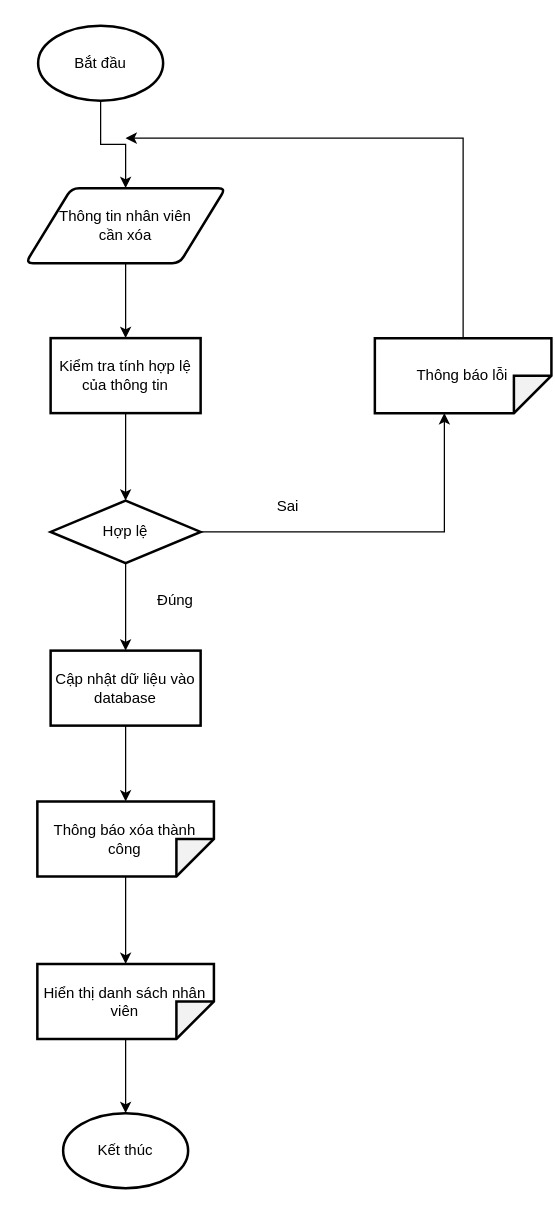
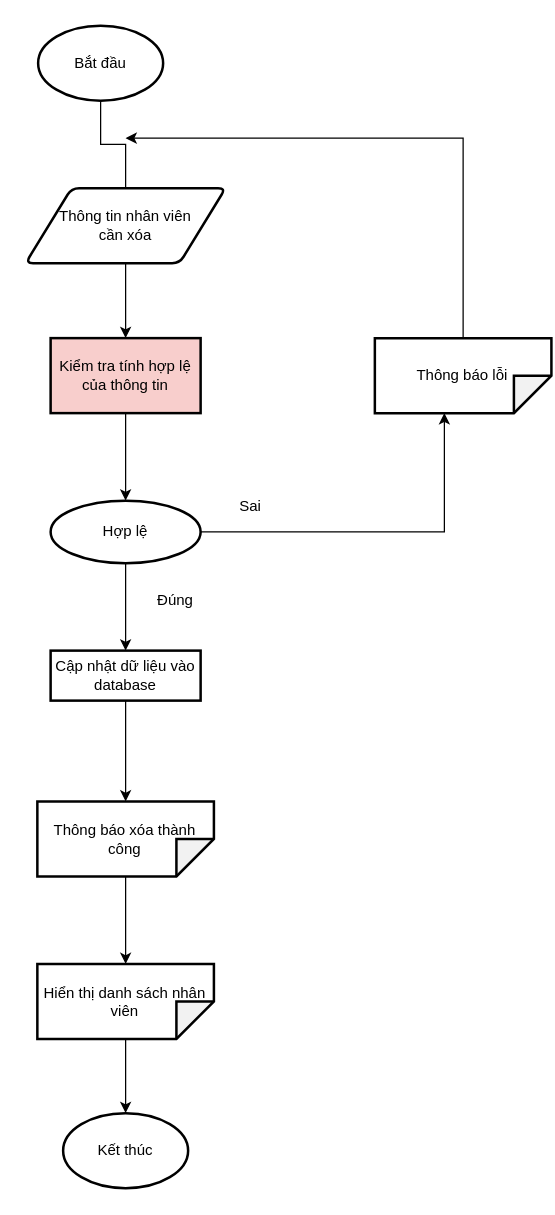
(126, 178) -> (126, 181)
(126, 376) -> (126, 376)
(288, 507) -> (251, 507)
(126, 532) -> (126, 532)
(126, 688) -> (126, 676)
